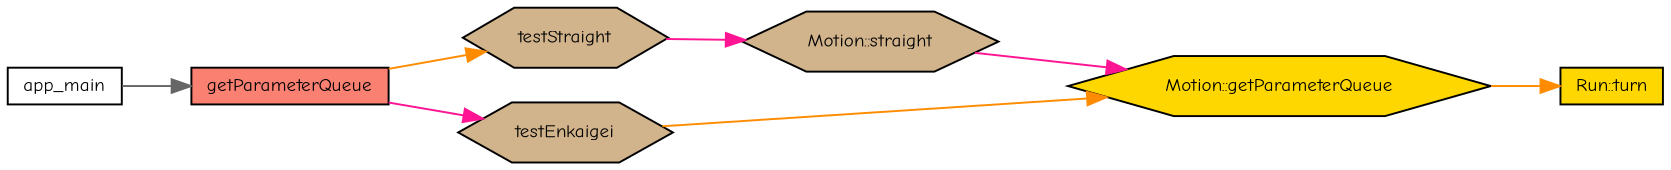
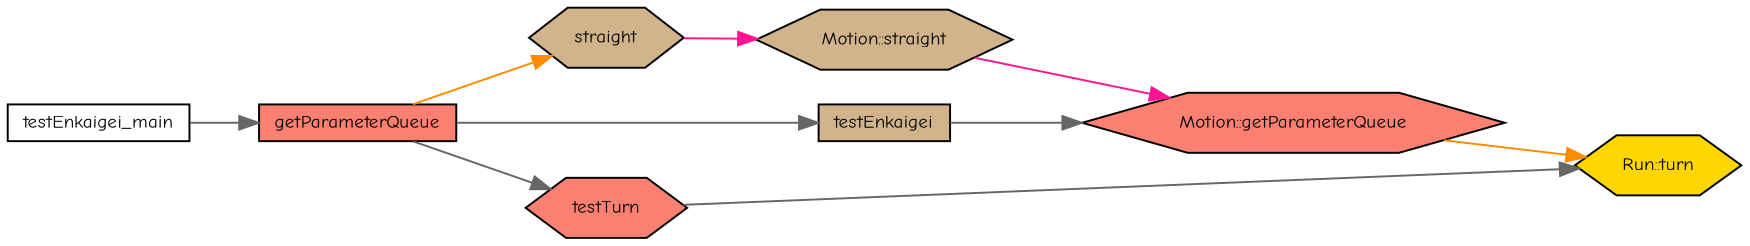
(566, 38) -> (606, 38)
(65, 86) -> (99, 123)
(1279, 86) -> (1293, 123)
(1612, 86) -> (1658, 165)
(426, 109) -> (628, 123)
(874, 112) -> (1006, 123)
(566, 132) -> (884, 123)
none -> (606, 208)
